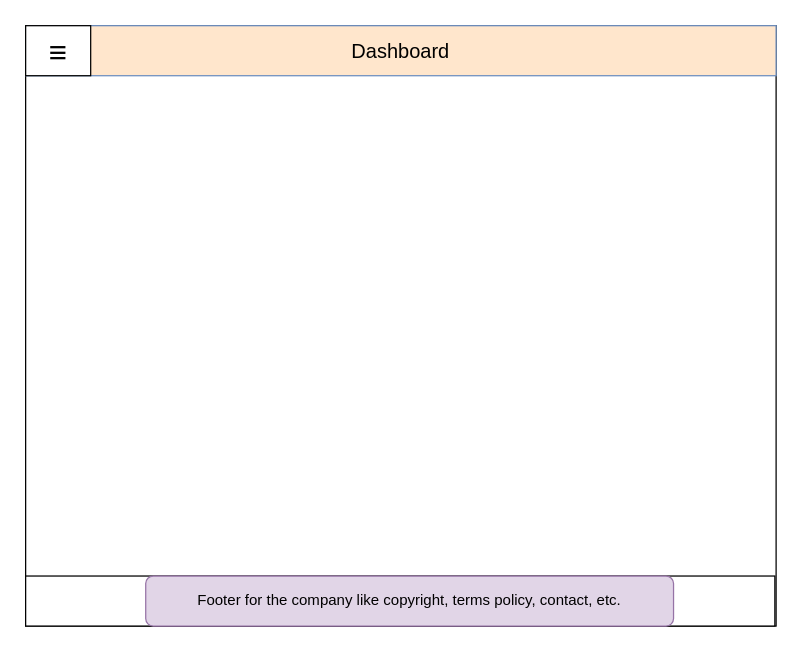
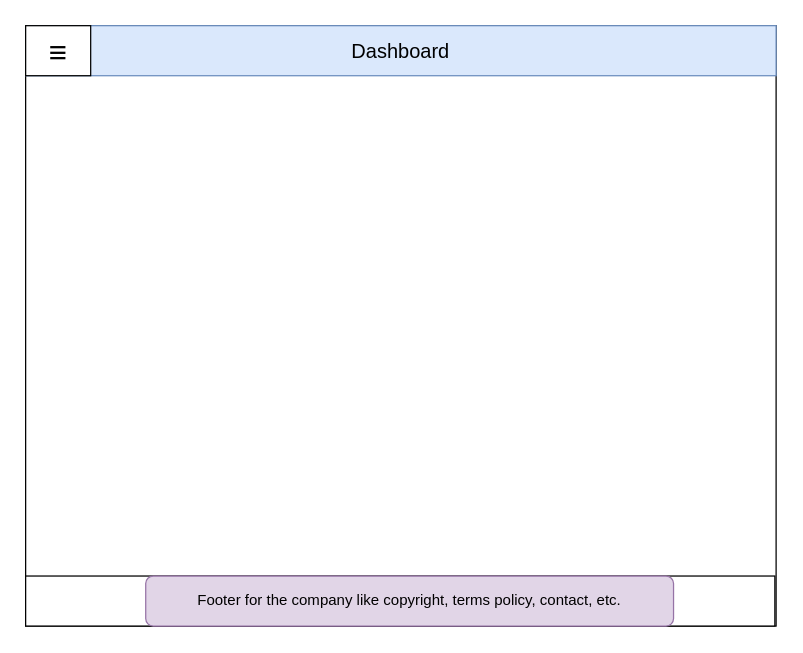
(401, 51) -> (401, 51)
